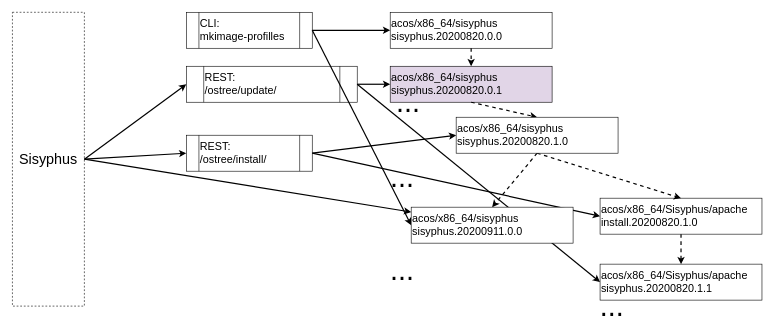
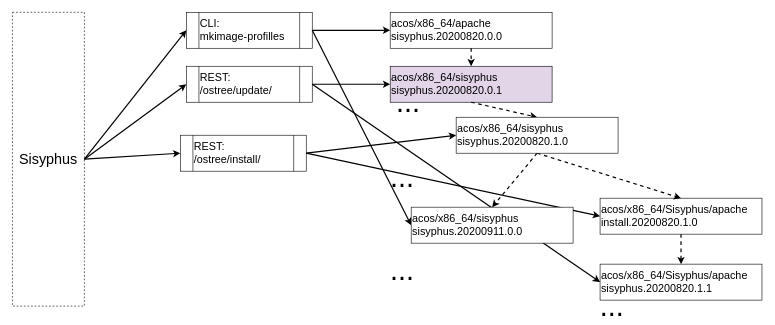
(431, 30) -> (430, 30)
(272, 84) -> (249, 84)
(249, 153) -> (243, 153)
(246, 186) -> (136, 94)
